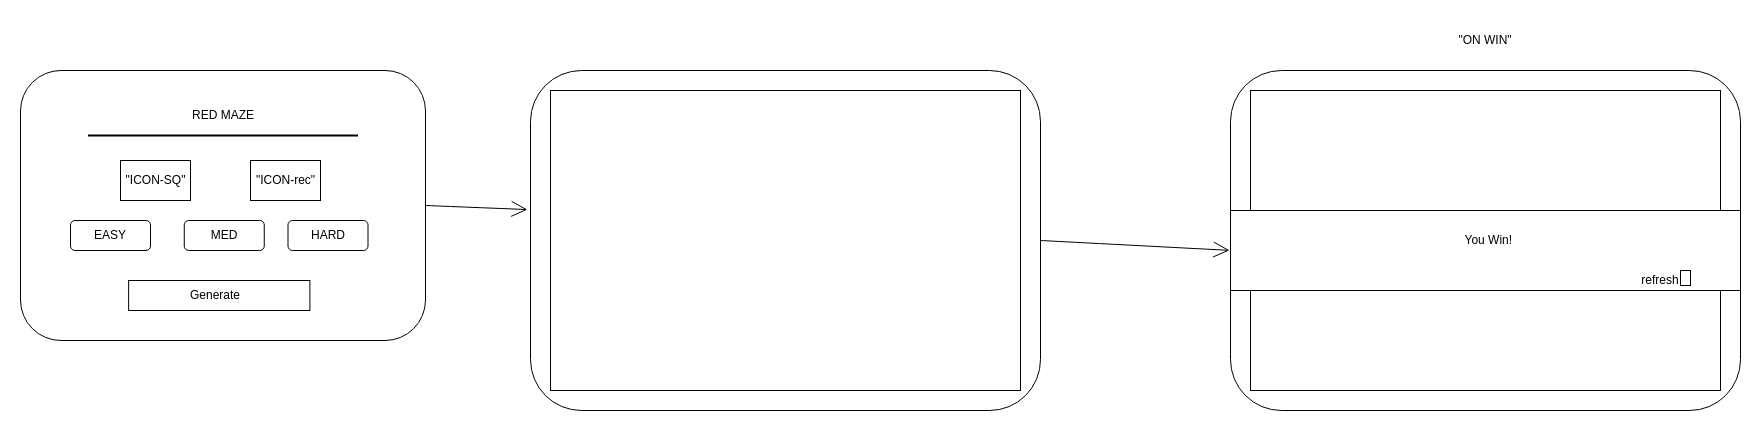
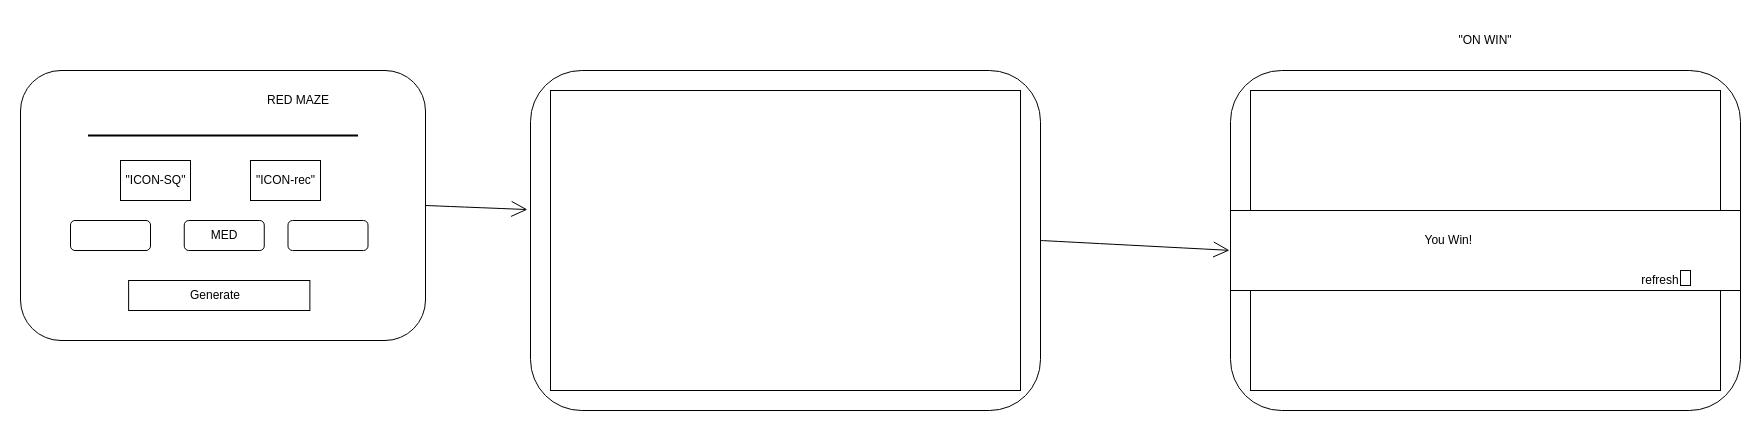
(223, 116) -> (298, 101)
(111, 236) -> none
(328, 236) -> none
(1491, 241) -> (1451, 241)
